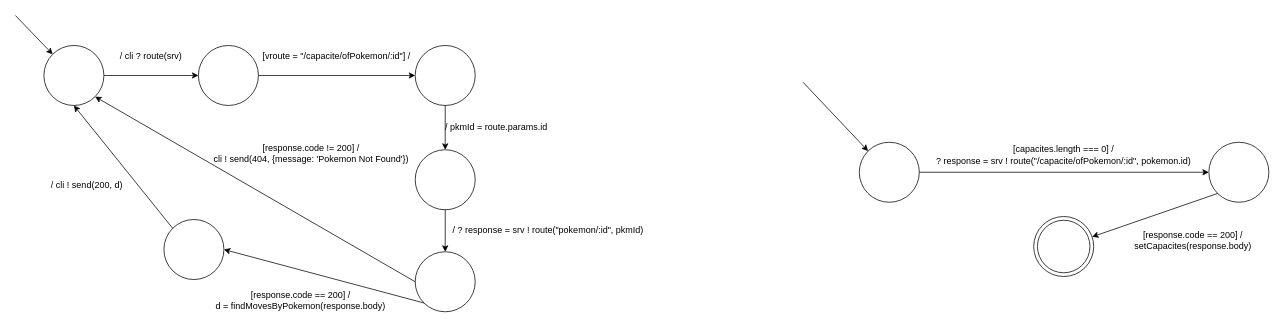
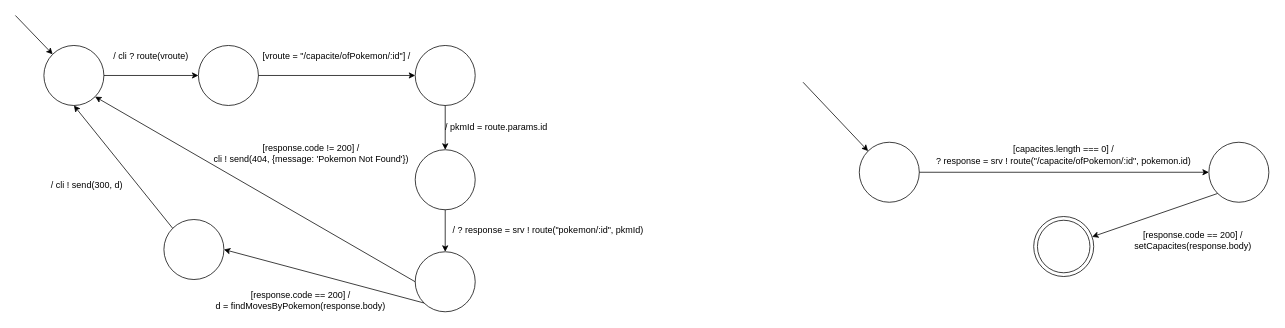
(151, 57) -> (151, 57)
(87, 186) -> (87, 186)
